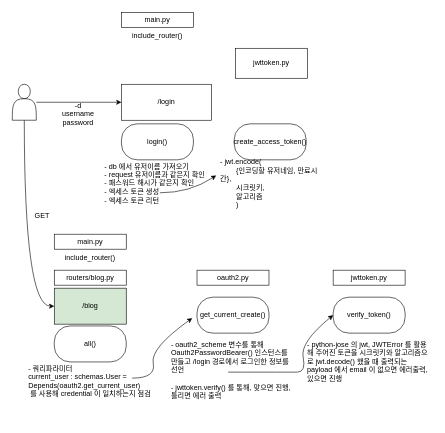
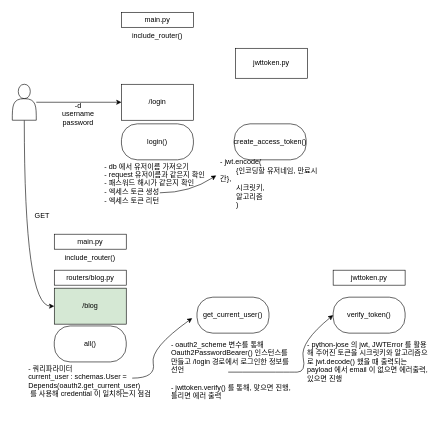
(167, 102) -> (158, 102)
(233, 278) -> none
(233, 315) -> (233, 315)
